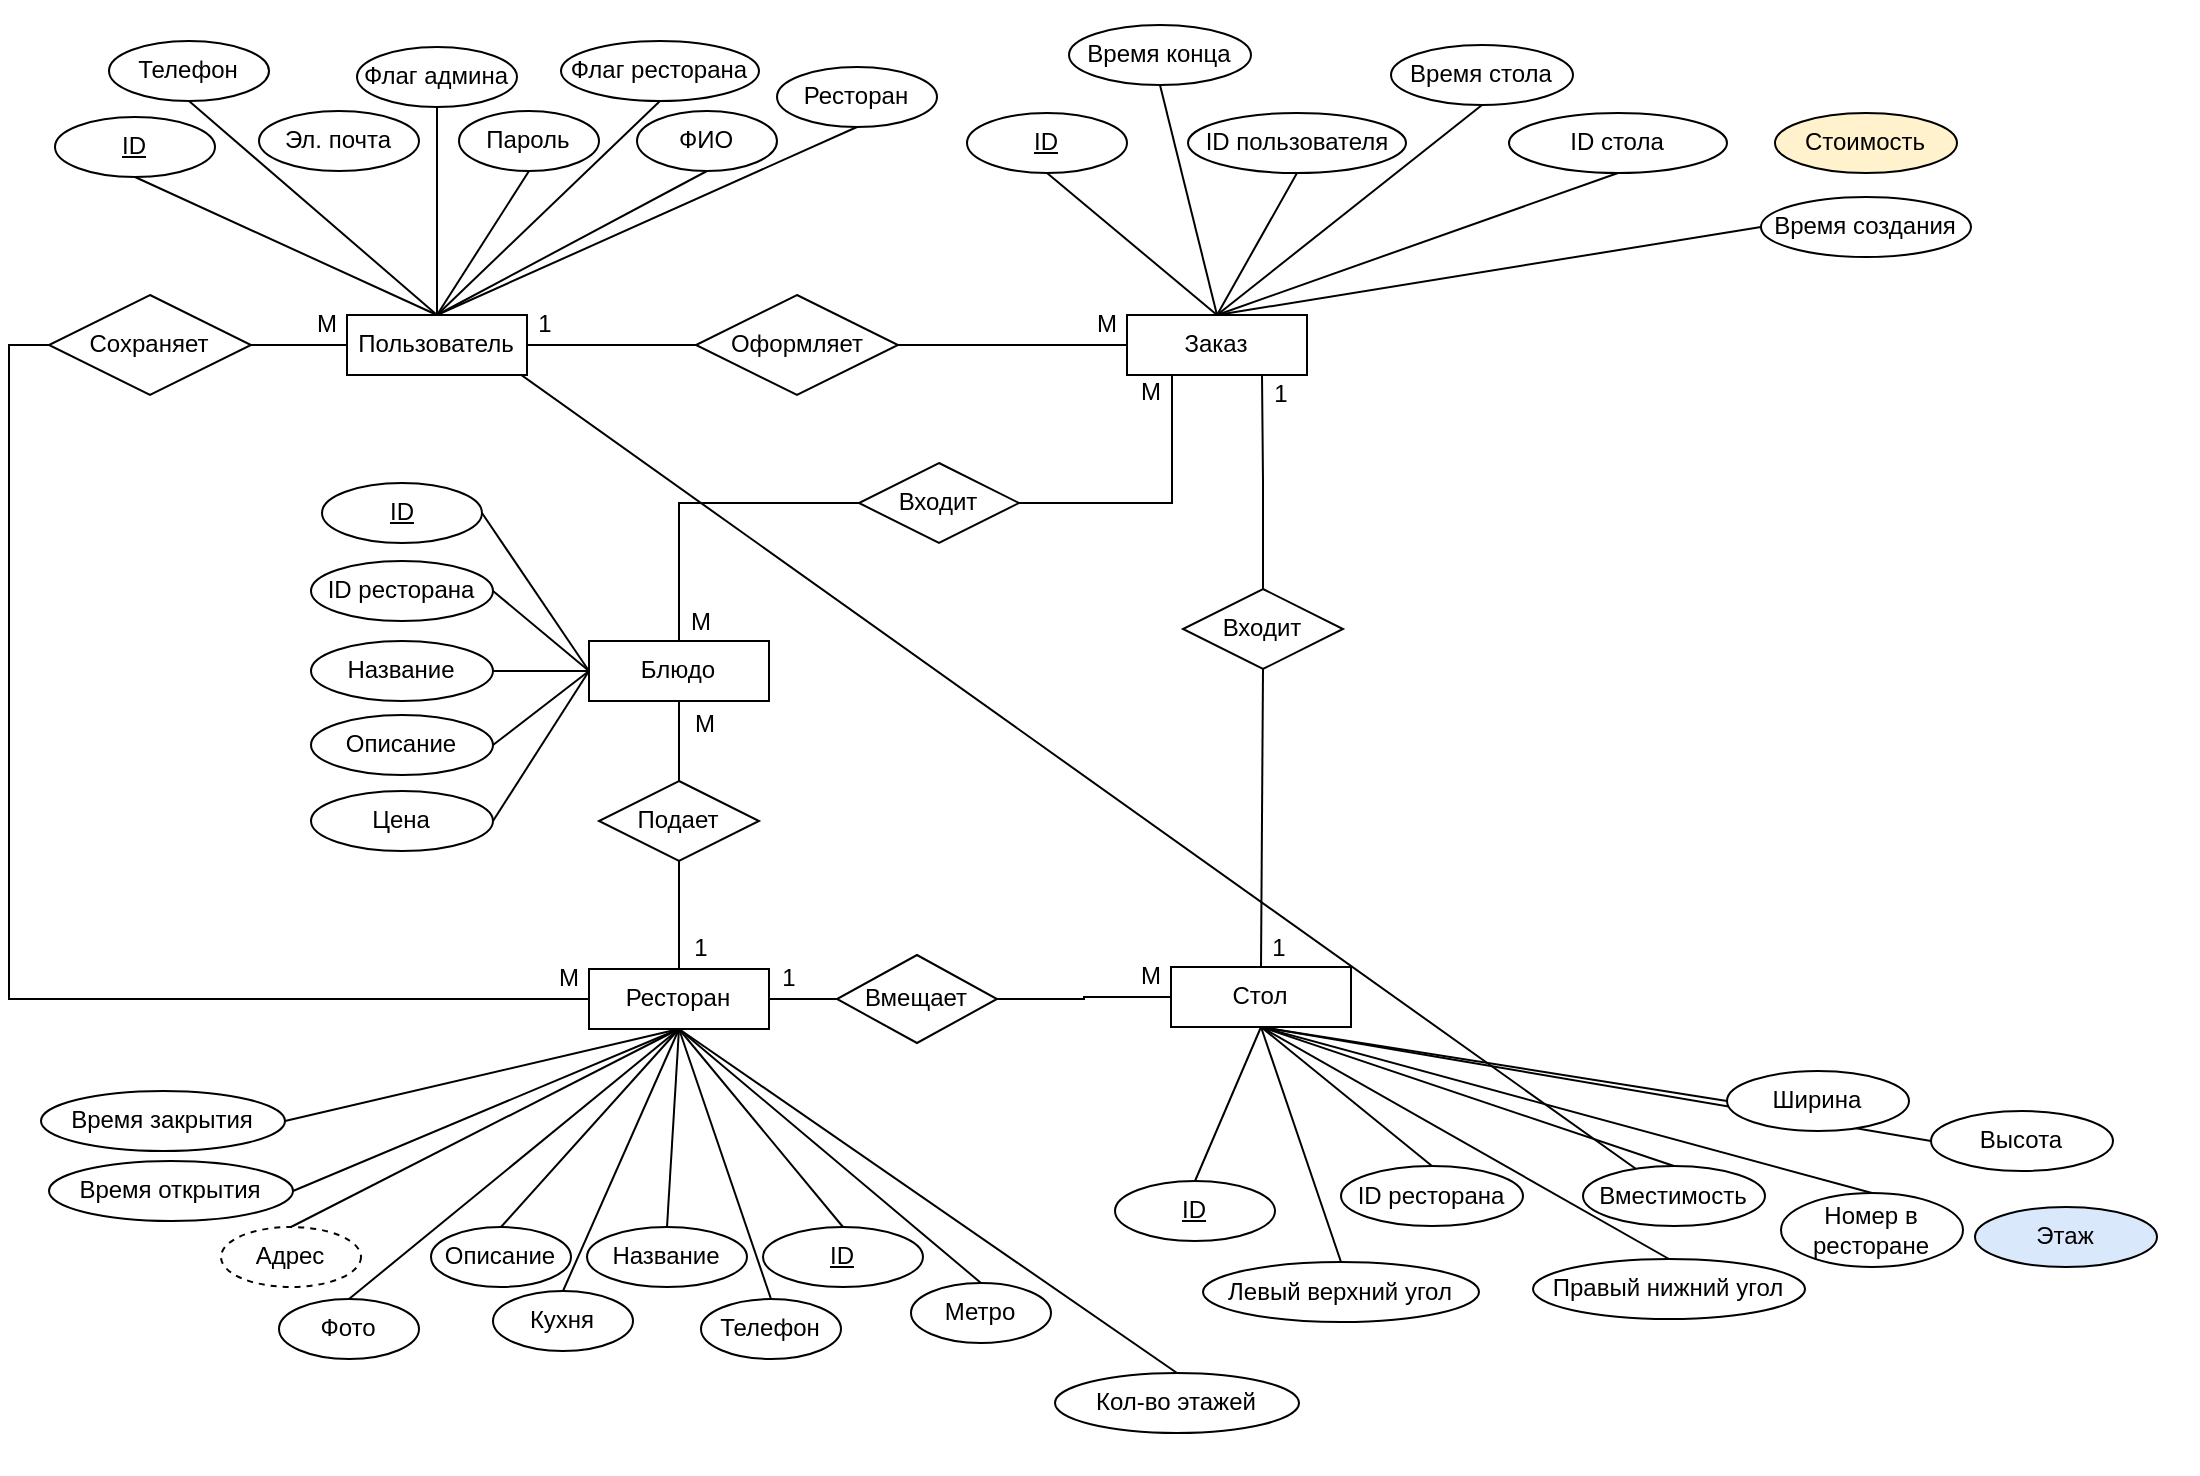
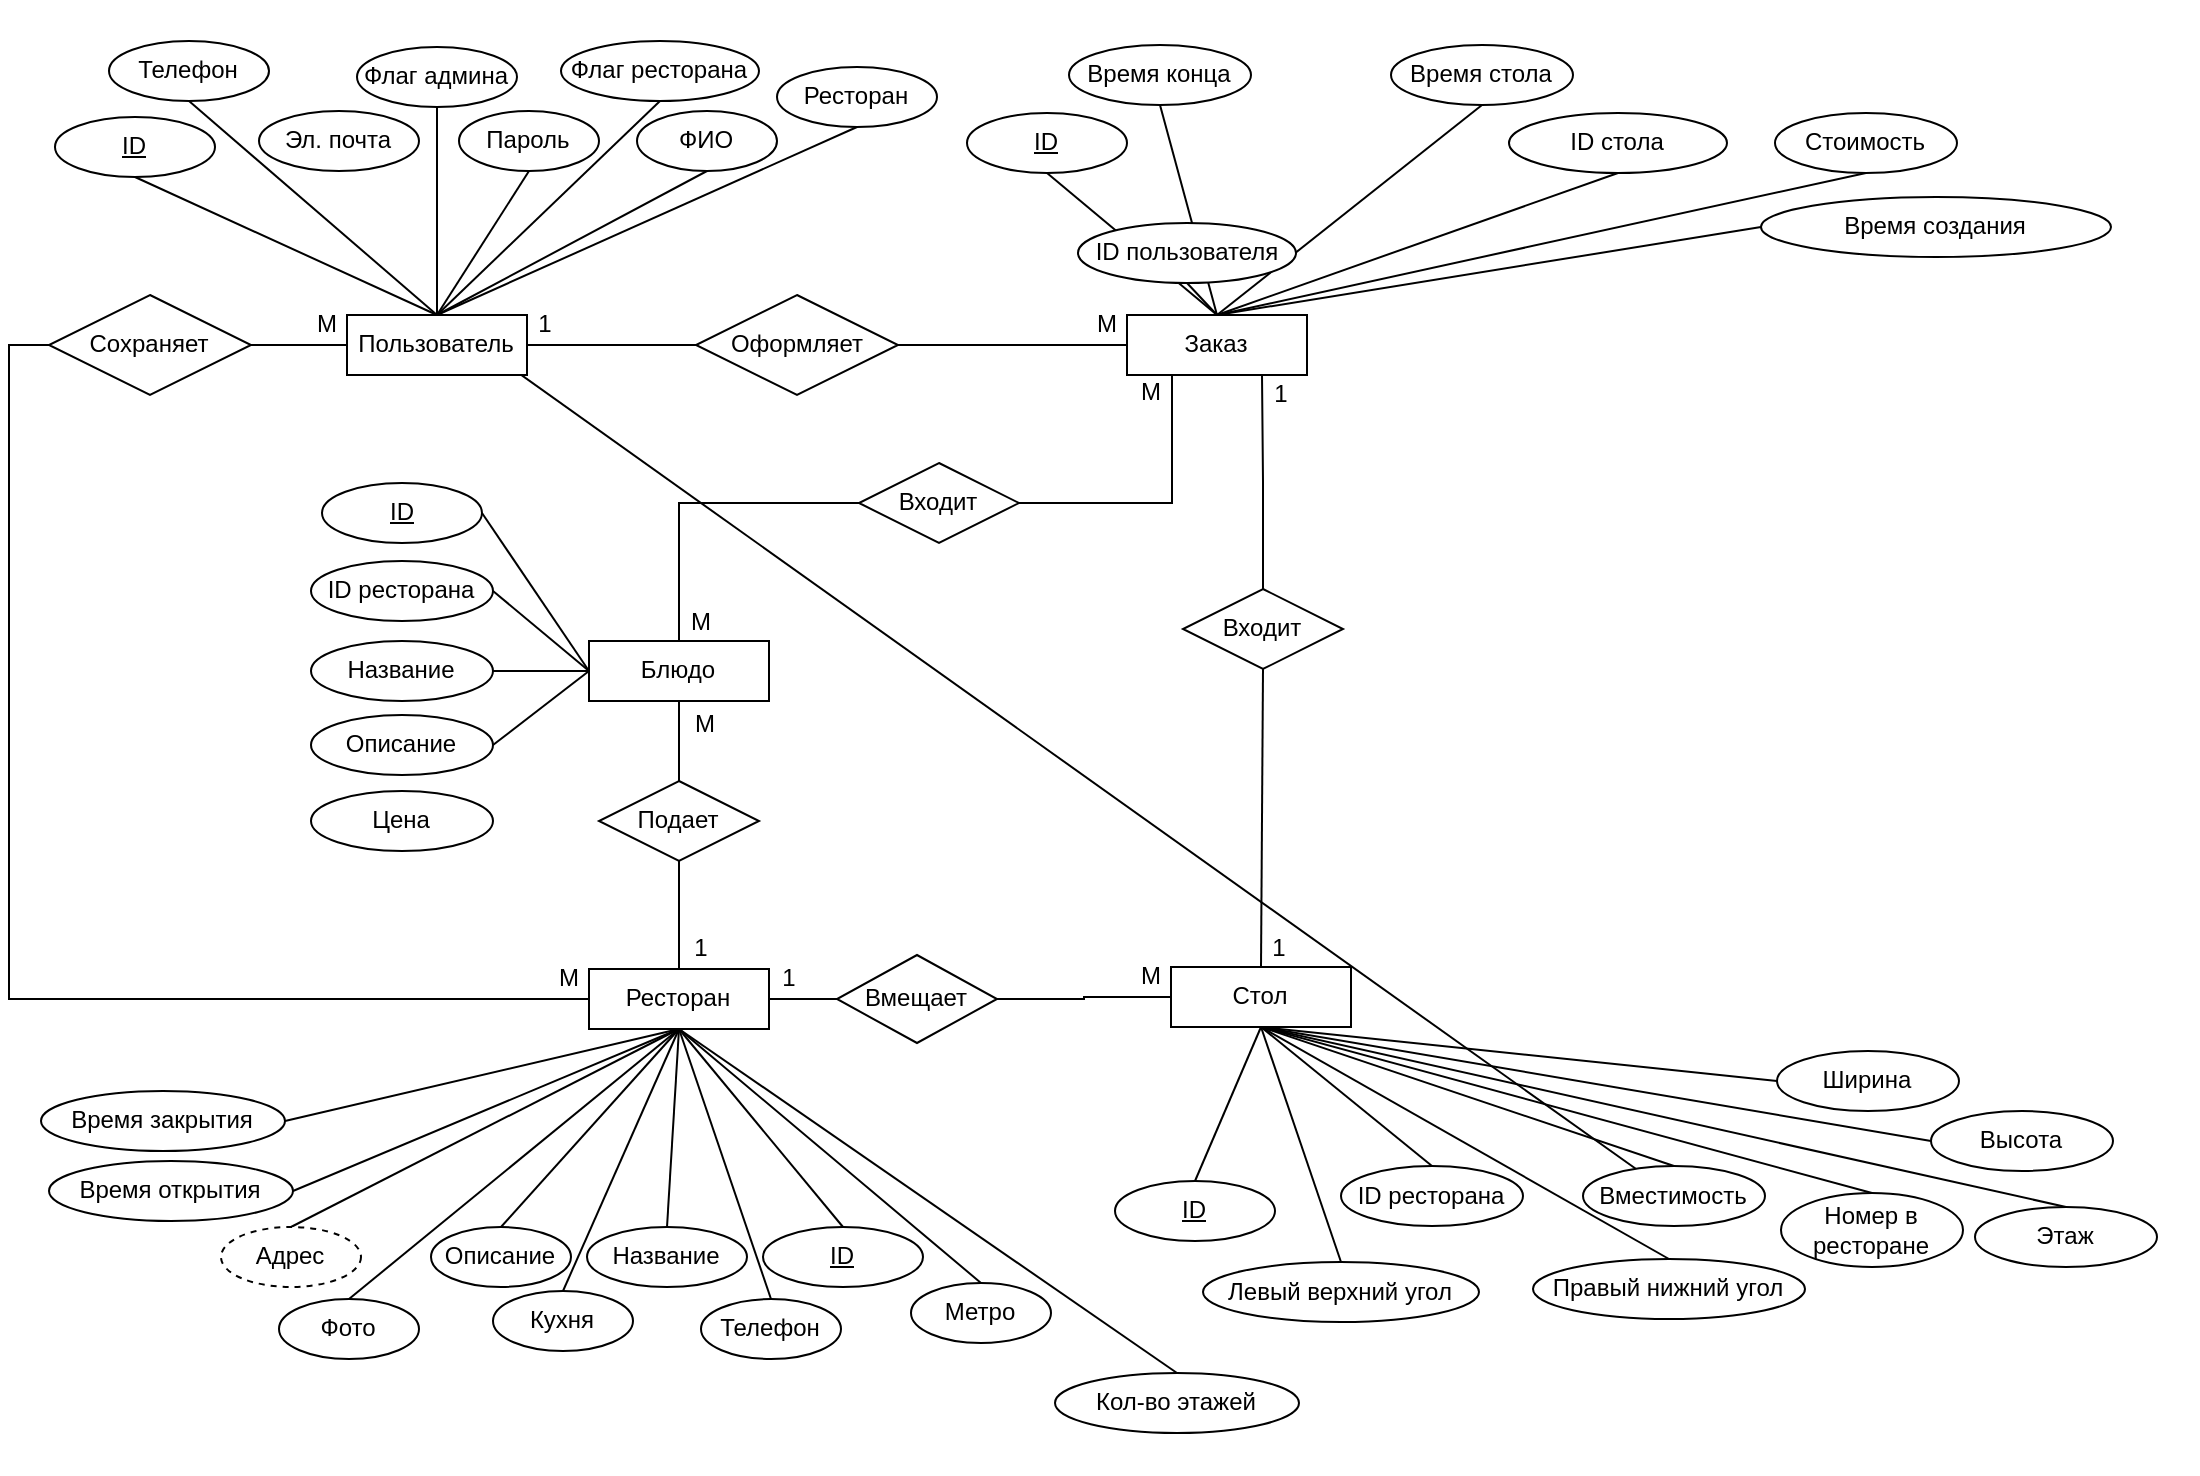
(1160, 55) -> (1160, 75)
(1297, 143) -> (1187, 253)
(1866, 143) -> (1866, 143)
(1866, 227) -> (1936, 227)
none -> (1556, 241)
(539, 749) -> none
(1818, 1101) -> (1868, 1081)
none -> (1795, 1146)
(2066, 1237) -> (2066, 1237)
